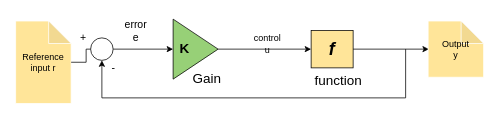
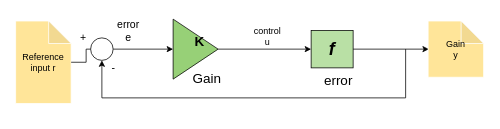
(135, 30) -> (128, 30)
(267, 44) -> (267, 36)
(184, 49) -> (199, 42)
(332, 49) -> (332, 49)
(456, 49) -> (456, 49)
(338, 79) -> (338, 79)
